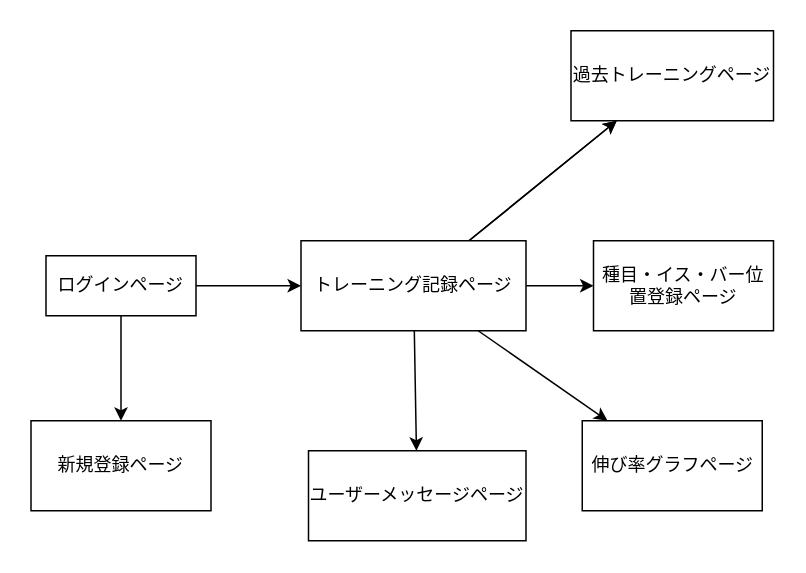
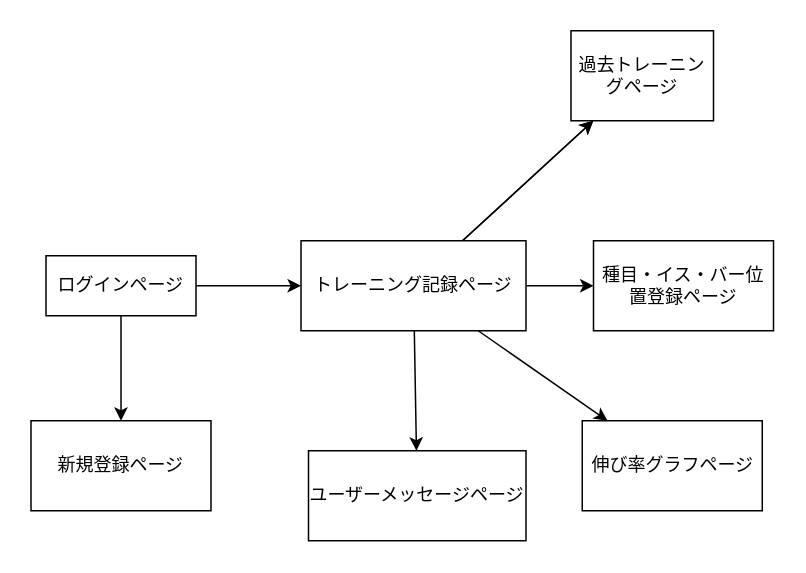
(672, 76) -> (642, 76)
